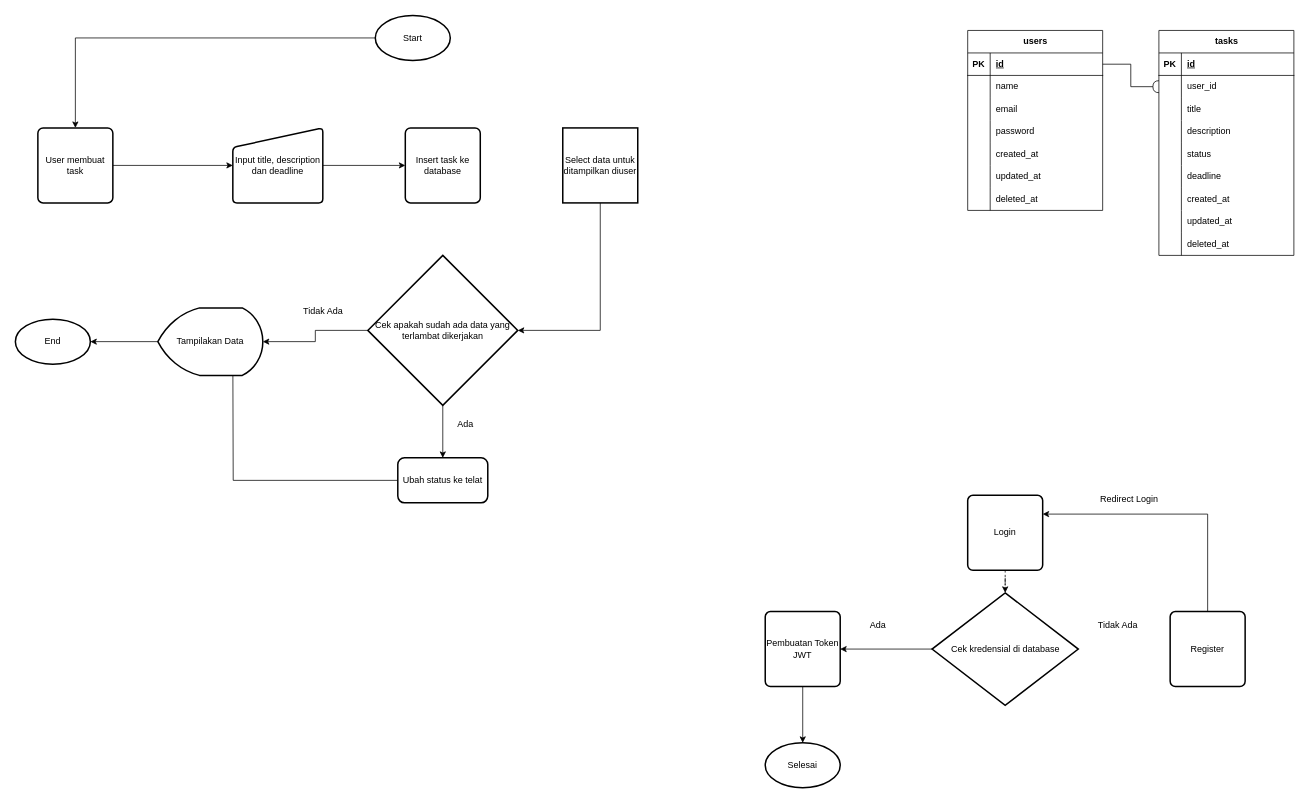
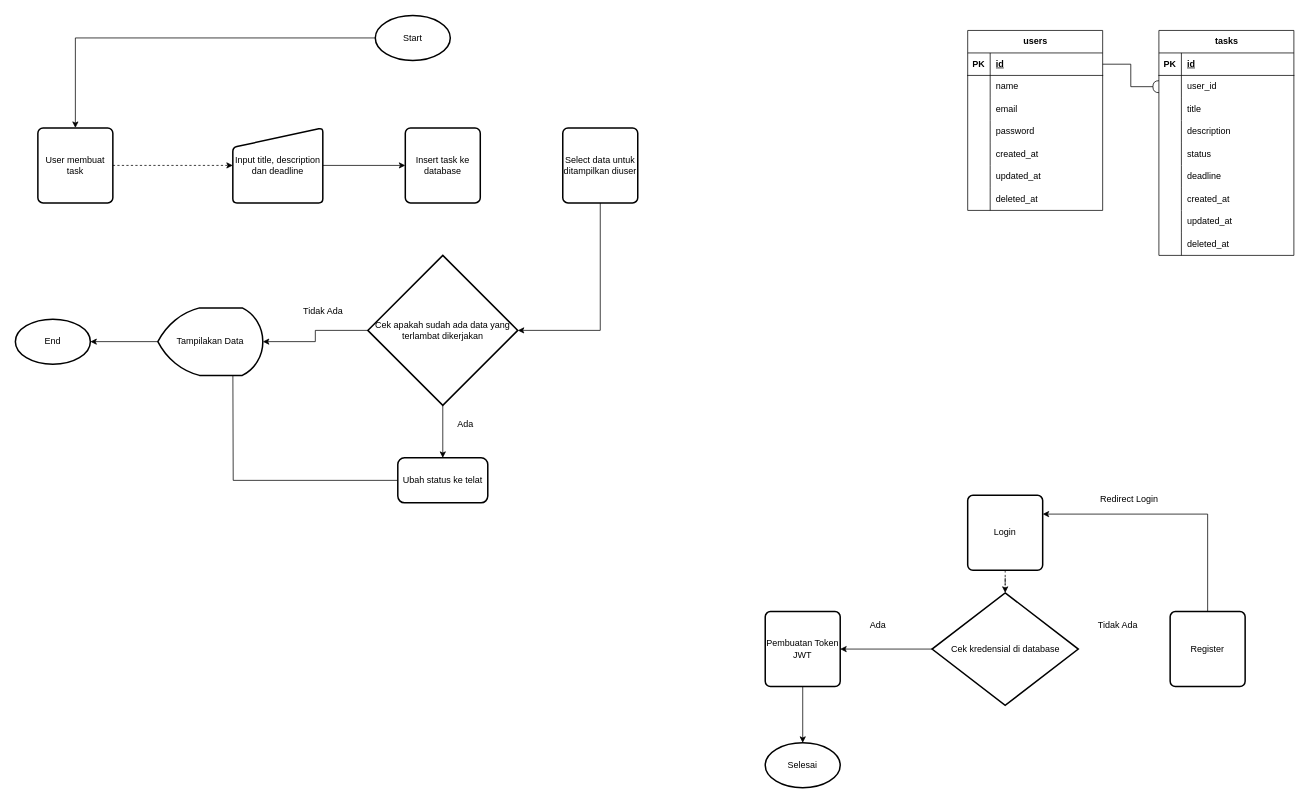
(169, 165) -> (169, 165)
(600, 165) -> (600, 165)
